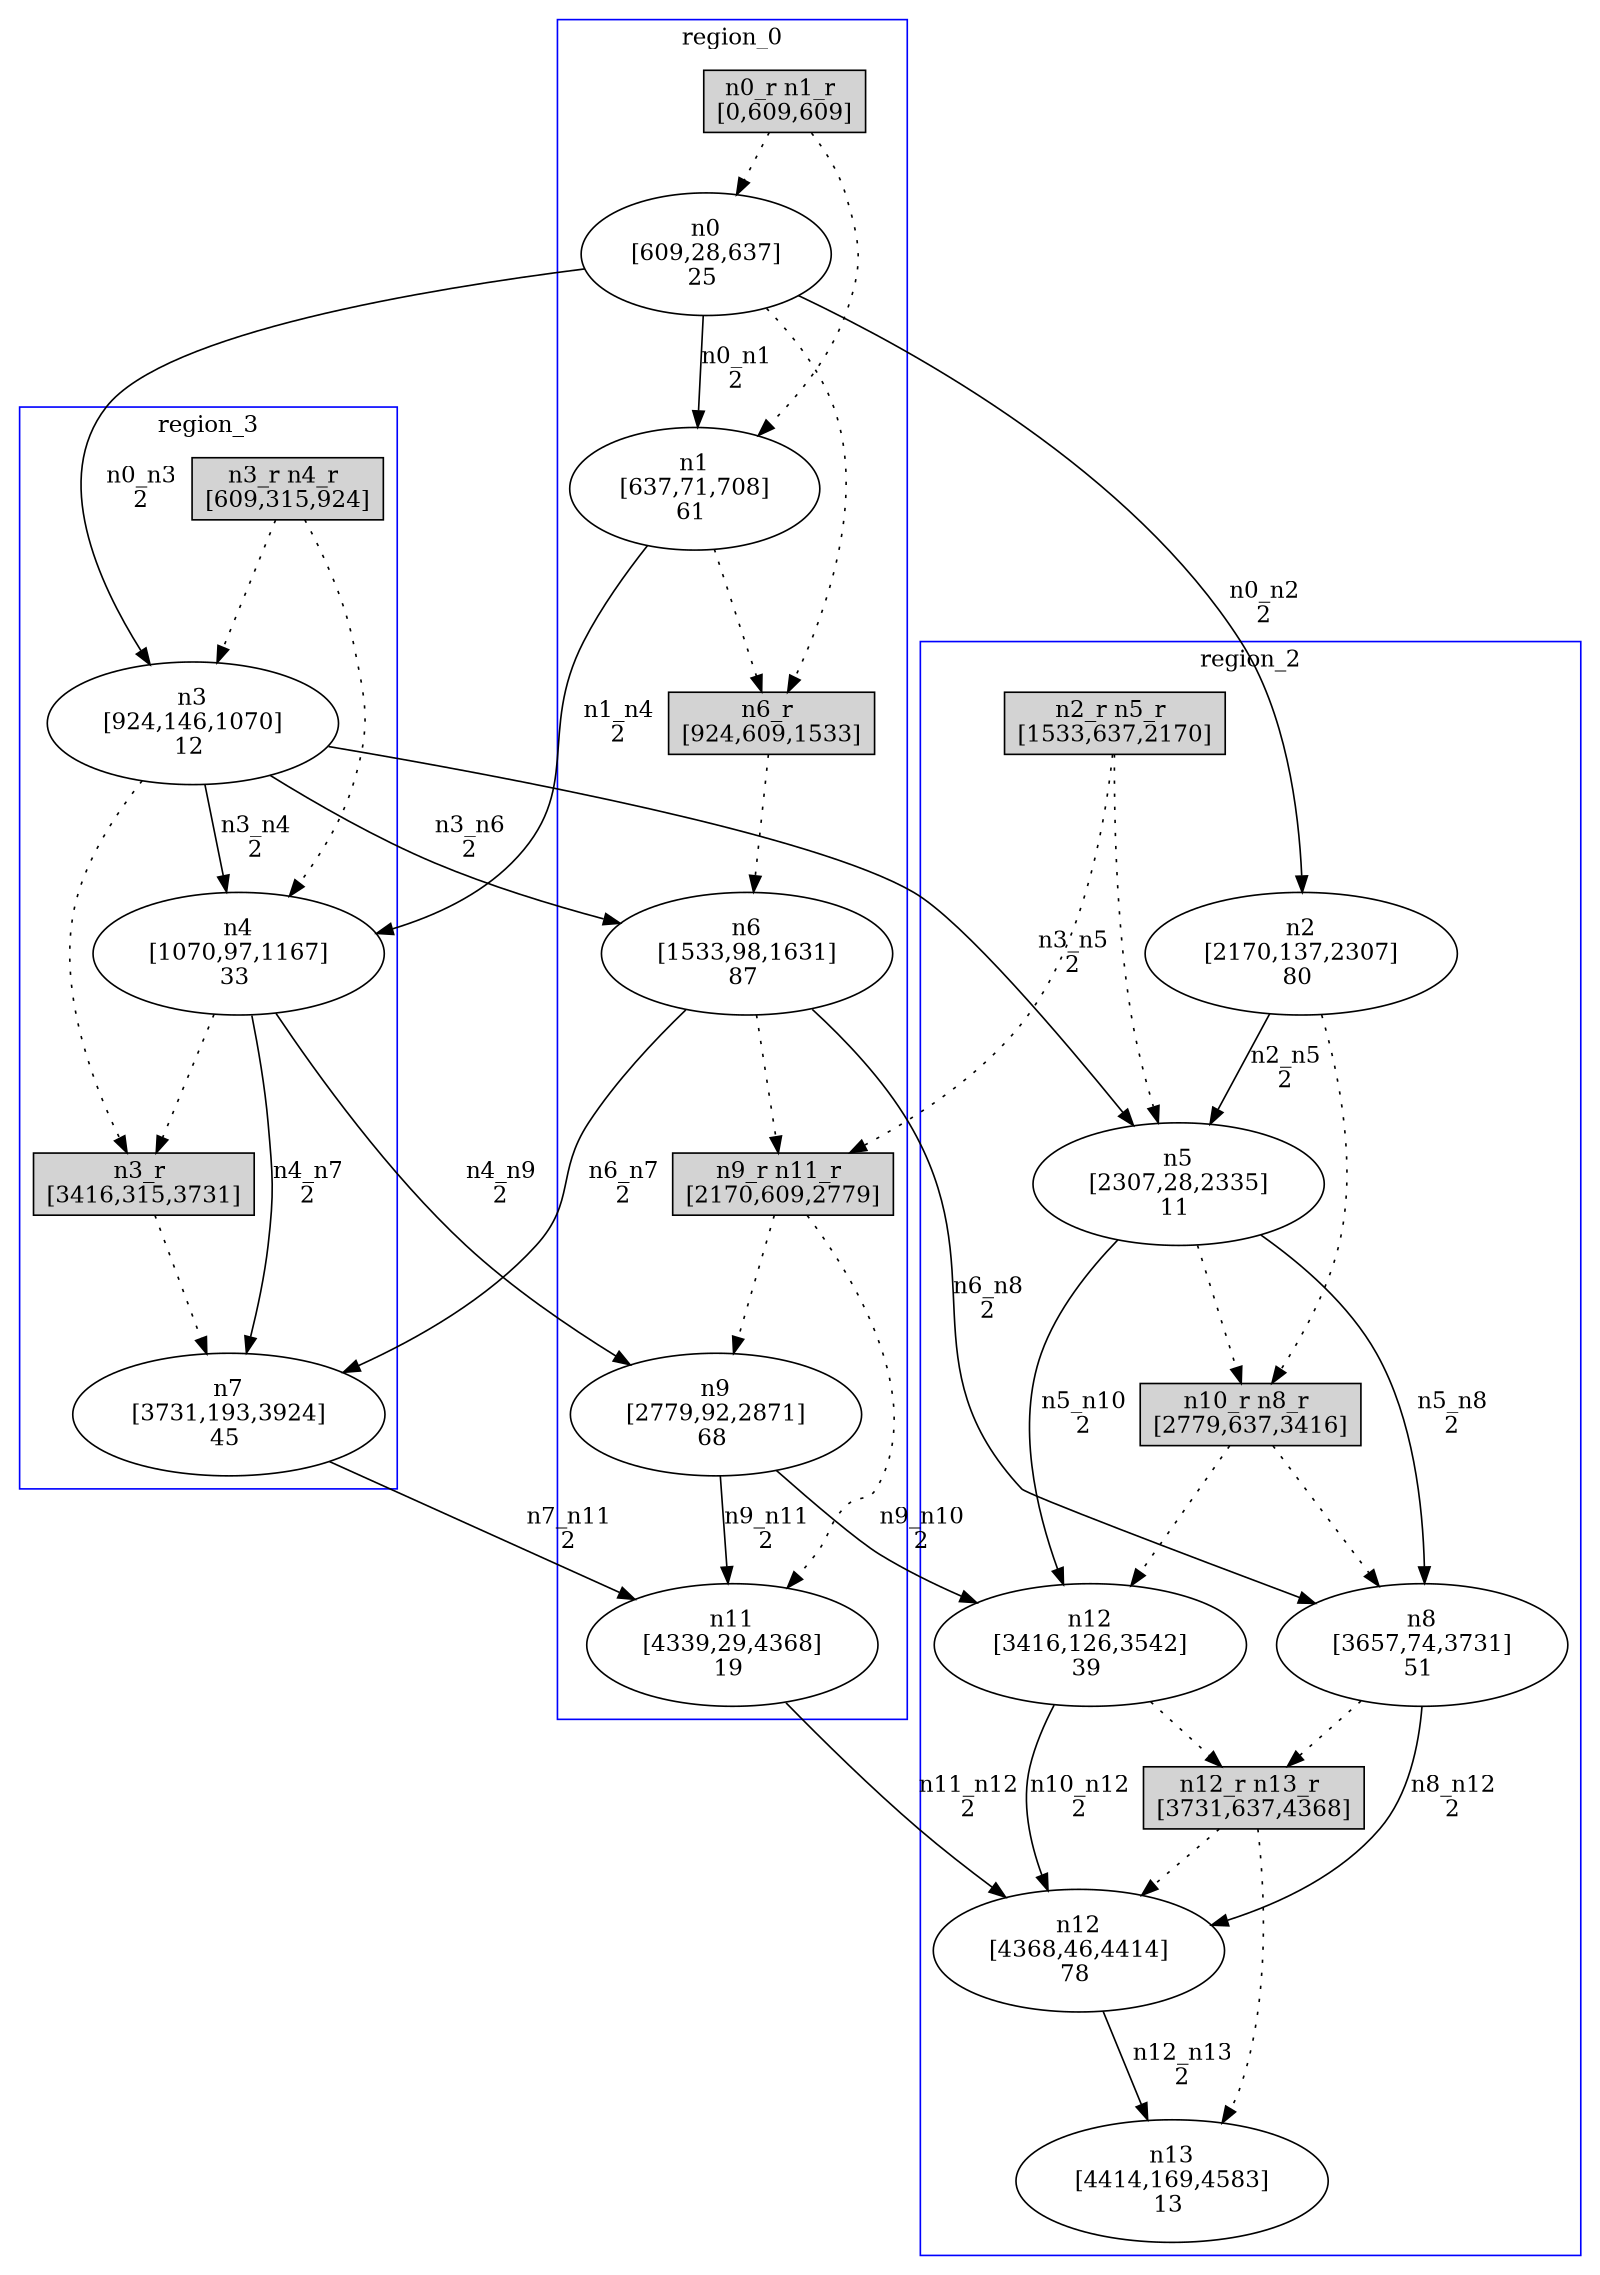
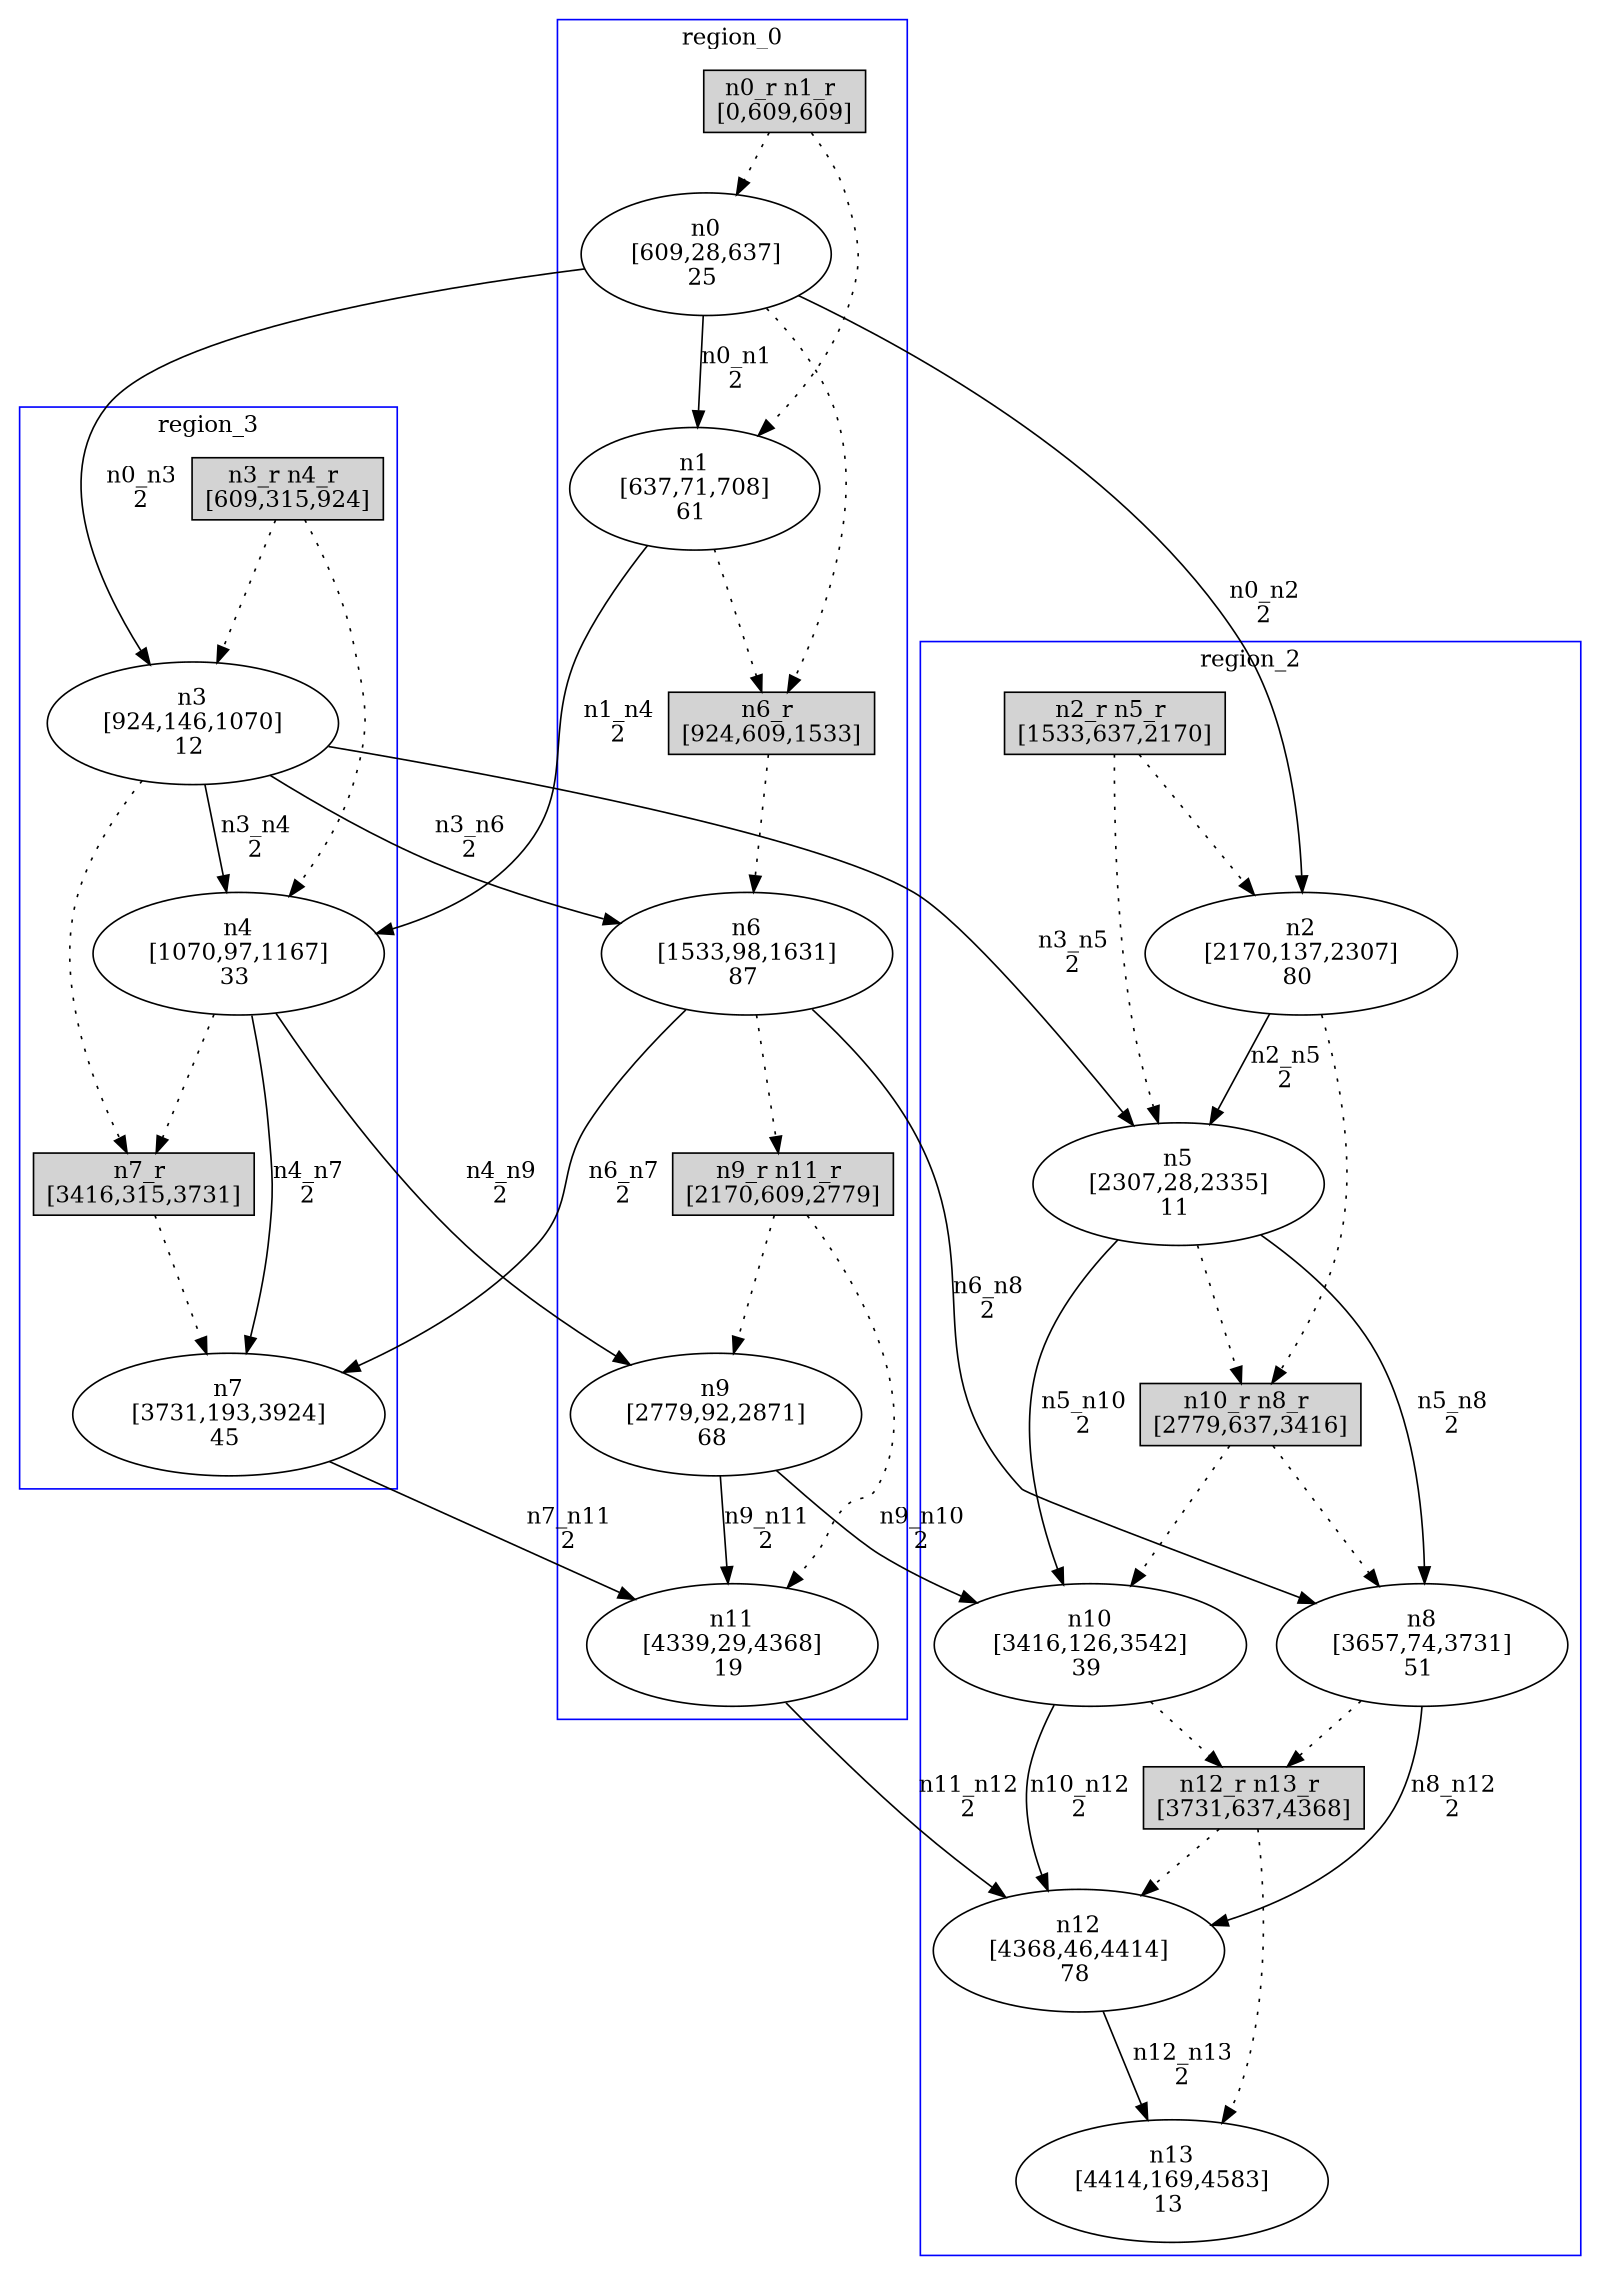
(1046, 987) -> (1191, 818)
(144, 1184) -> (144, 1184)
(1090, 1645) -> (1090, 1645)
